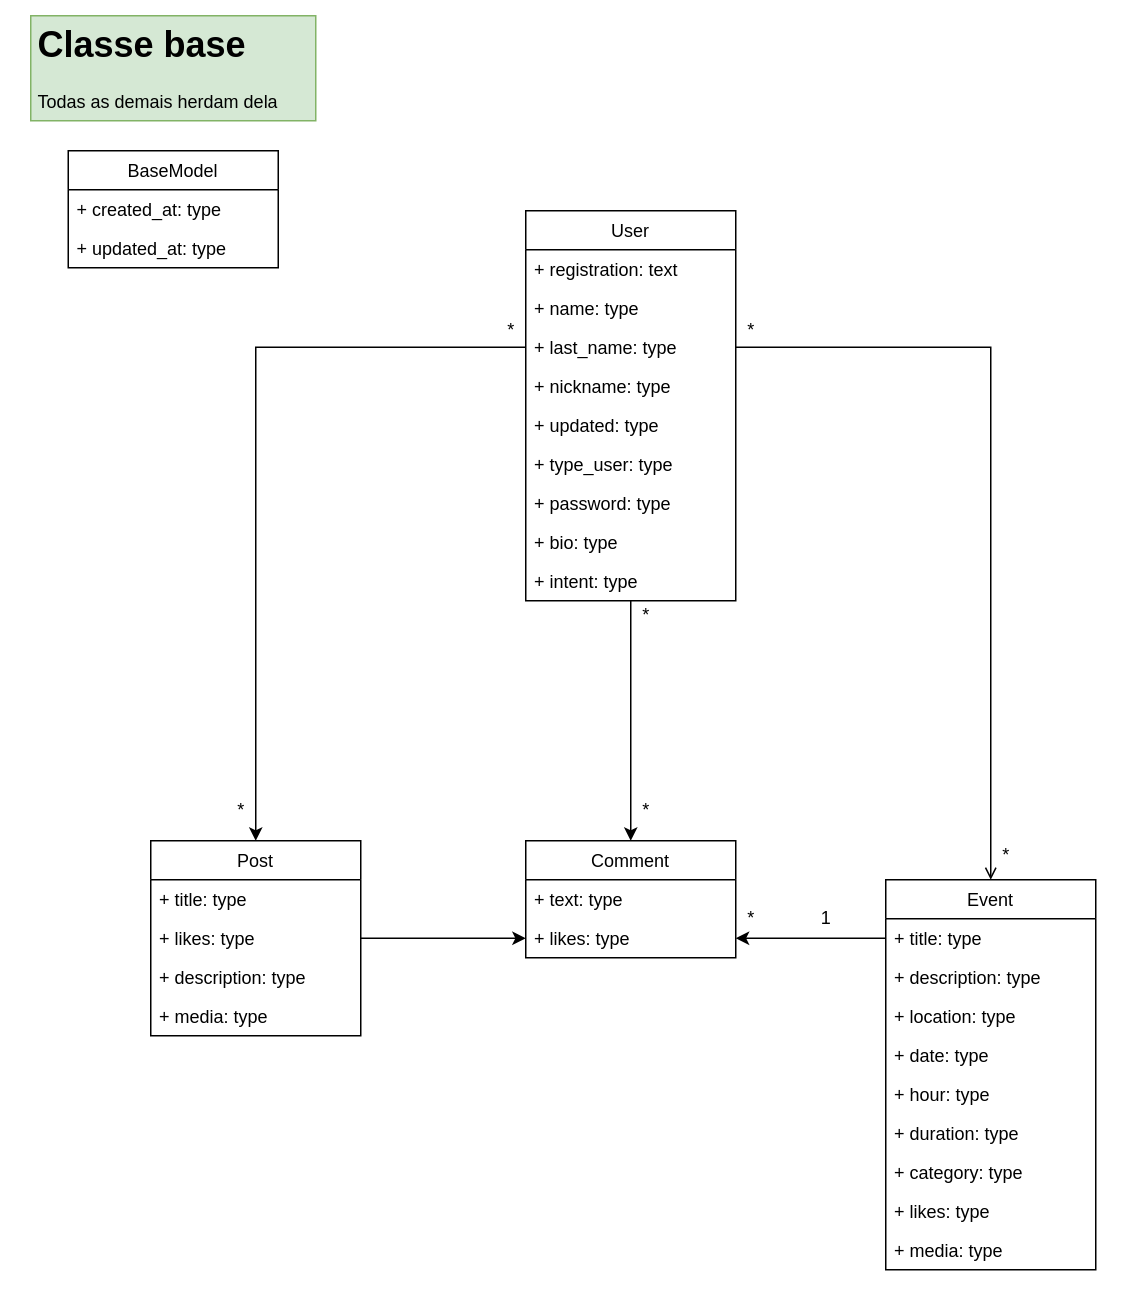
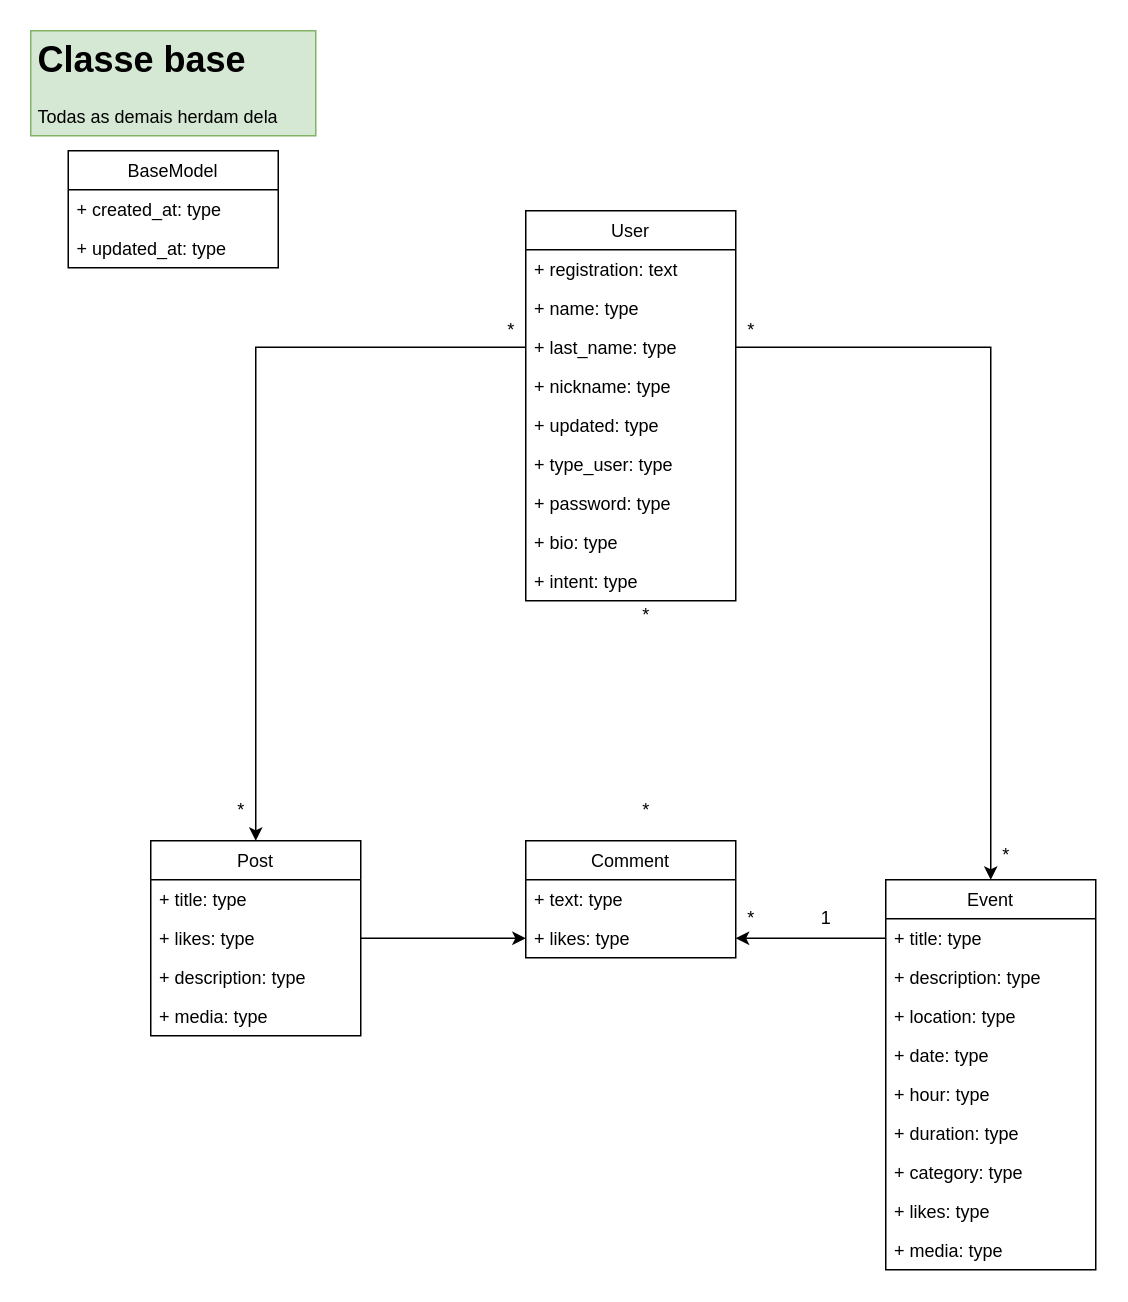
(173, 68) -> (173, 83)
(631, 716) -> none
(991, 870) -> (991, 868)
